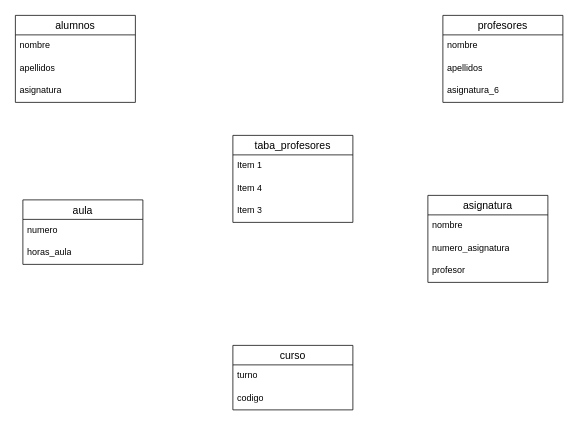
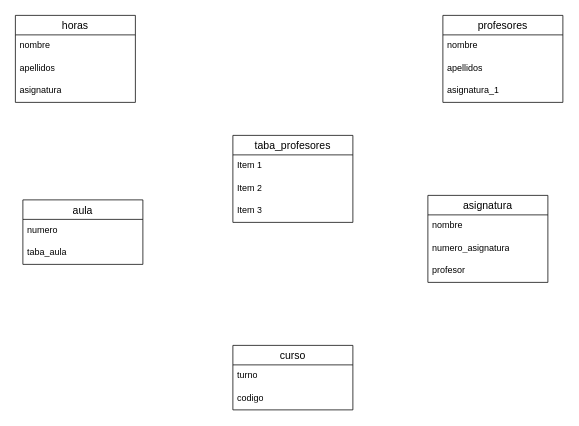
(75, 26) -> (75, 26)
(476, 91) -> (476, 91)
(251, 188) -> (251, 188)
(51, 253) -> (49, 253)
